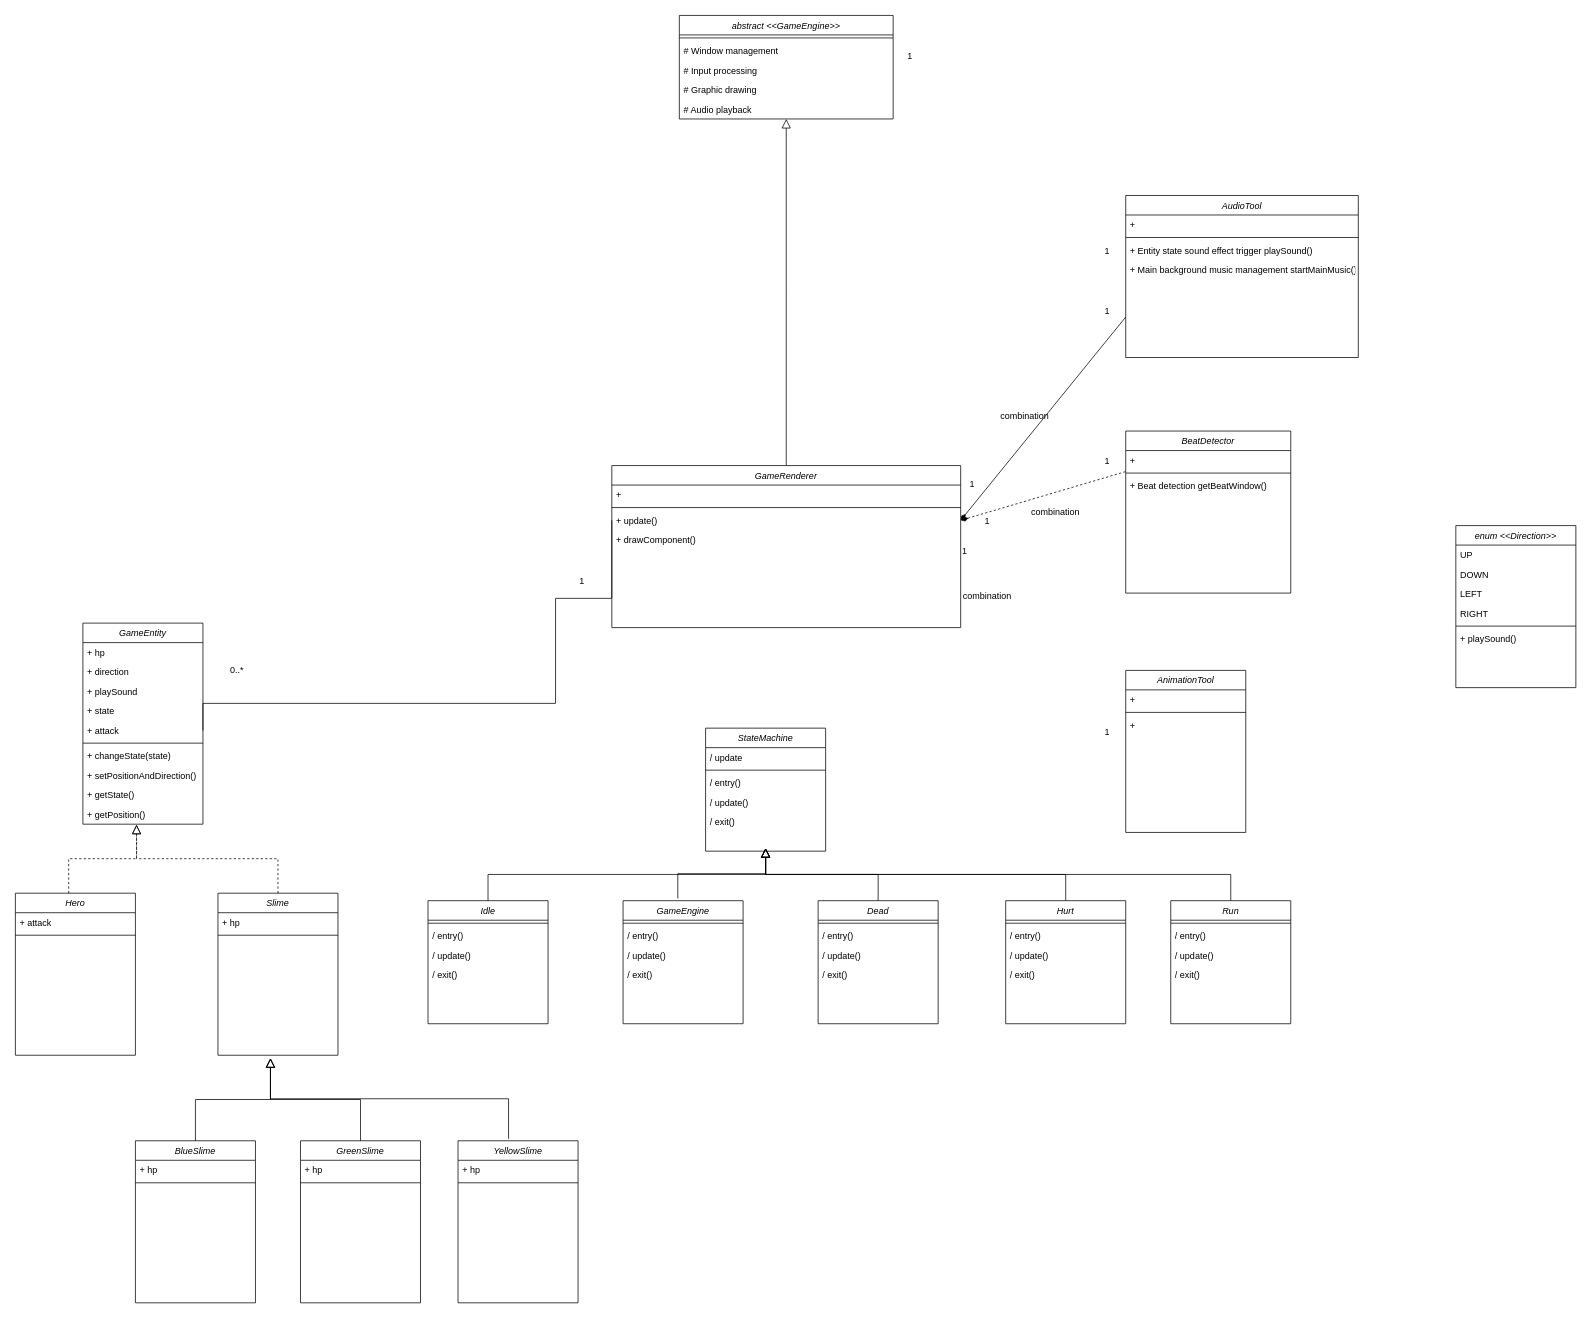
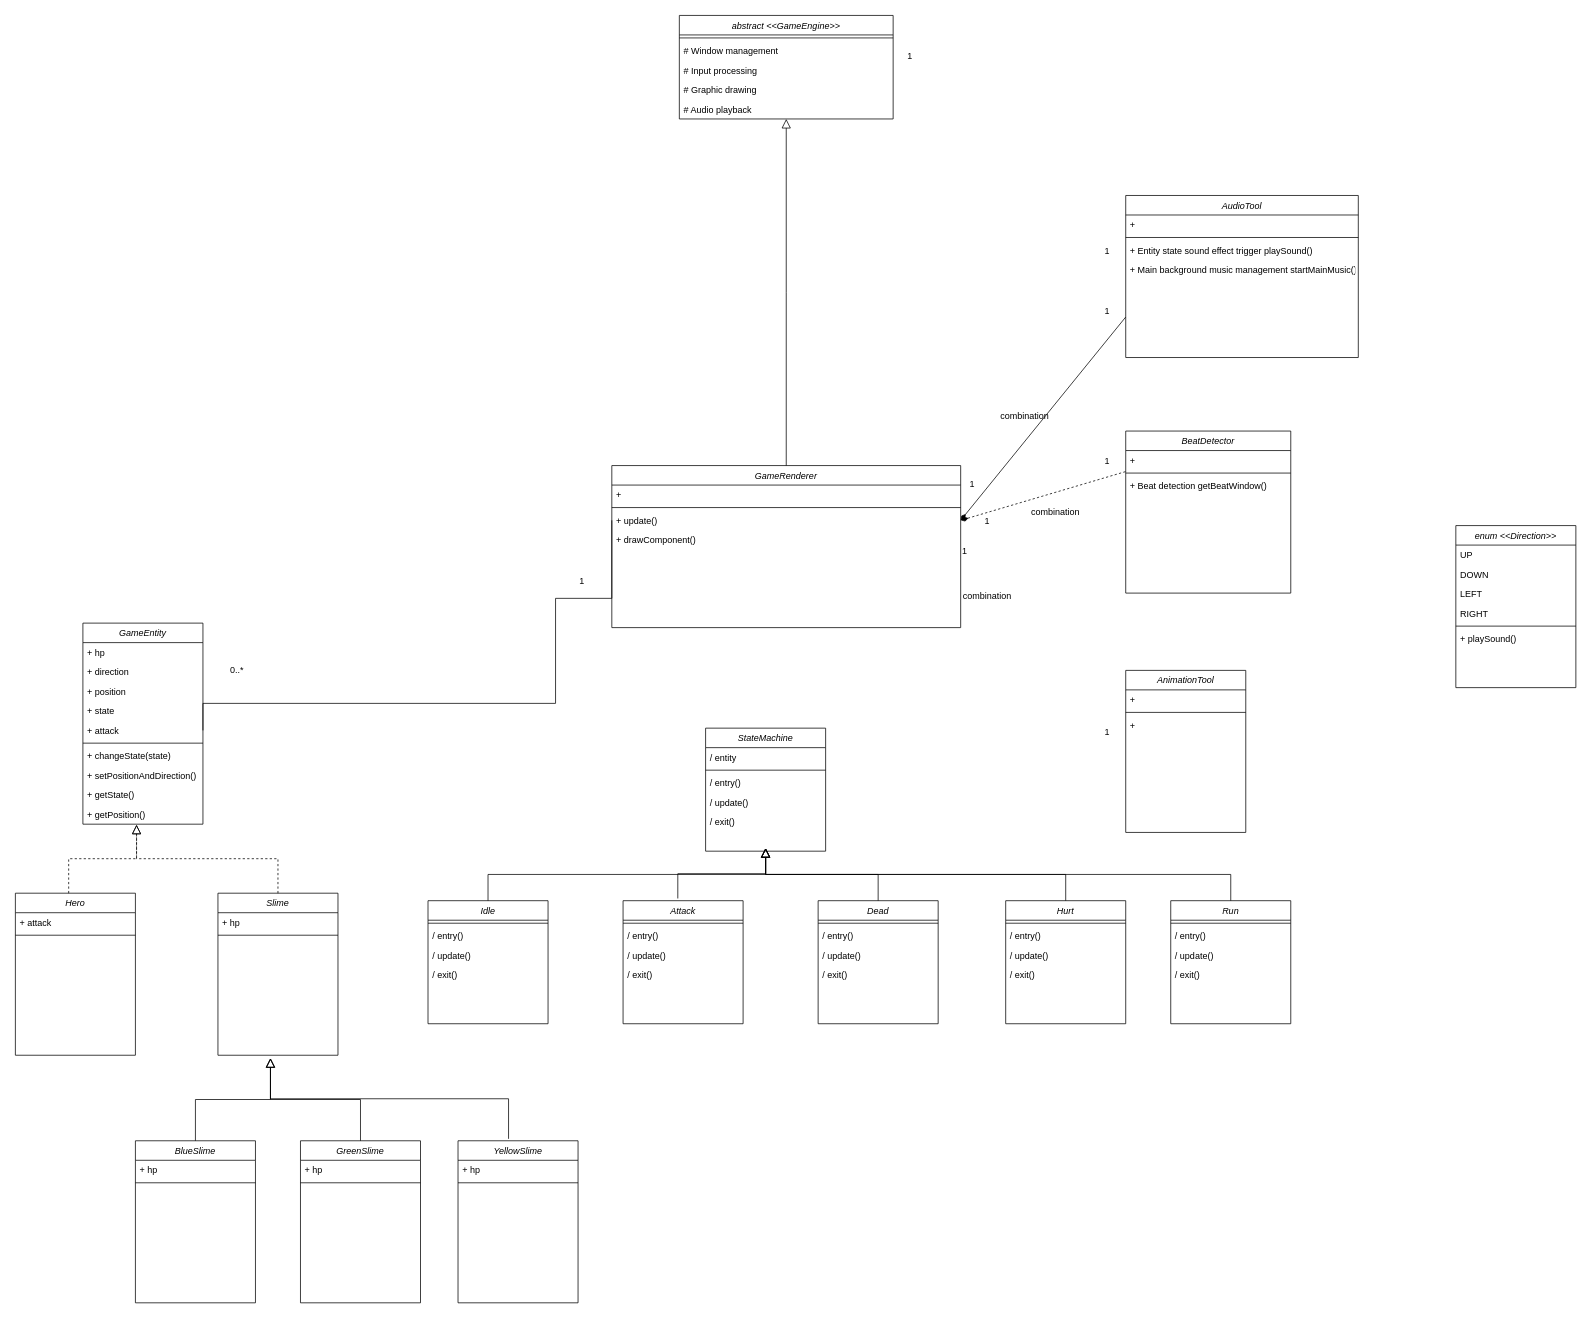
(112, 692) -> (109, 692)
(728, 758) -> (727, 758)
(683, 911) -> (683, 911)
